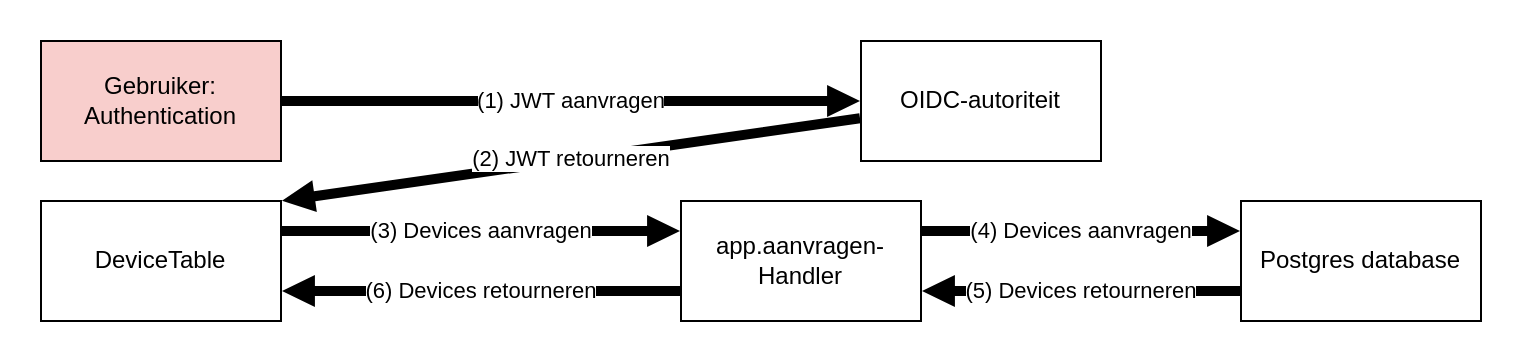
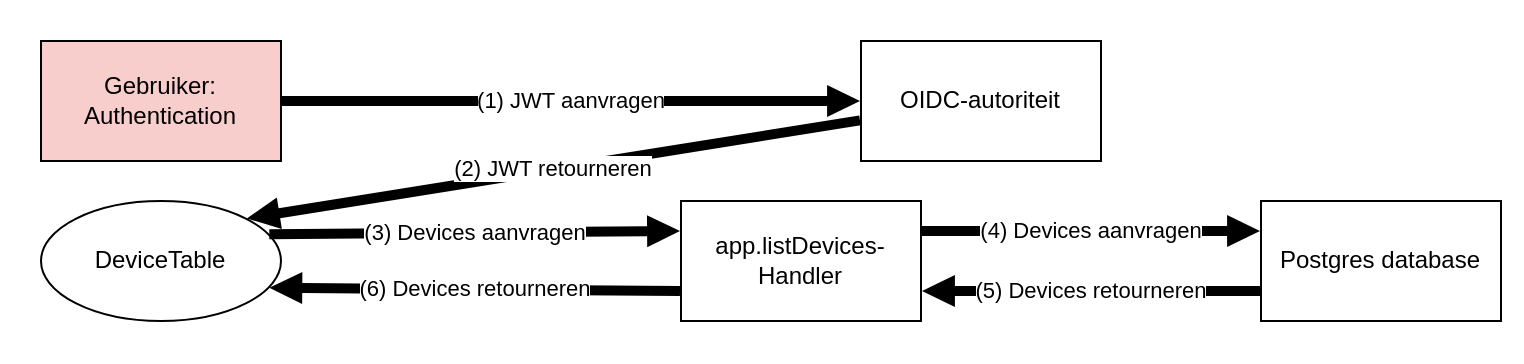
(161, 261) -> (161, 261)
(801, 261) -> (801, 261)
(1361, 261) -> (1381, 261)
